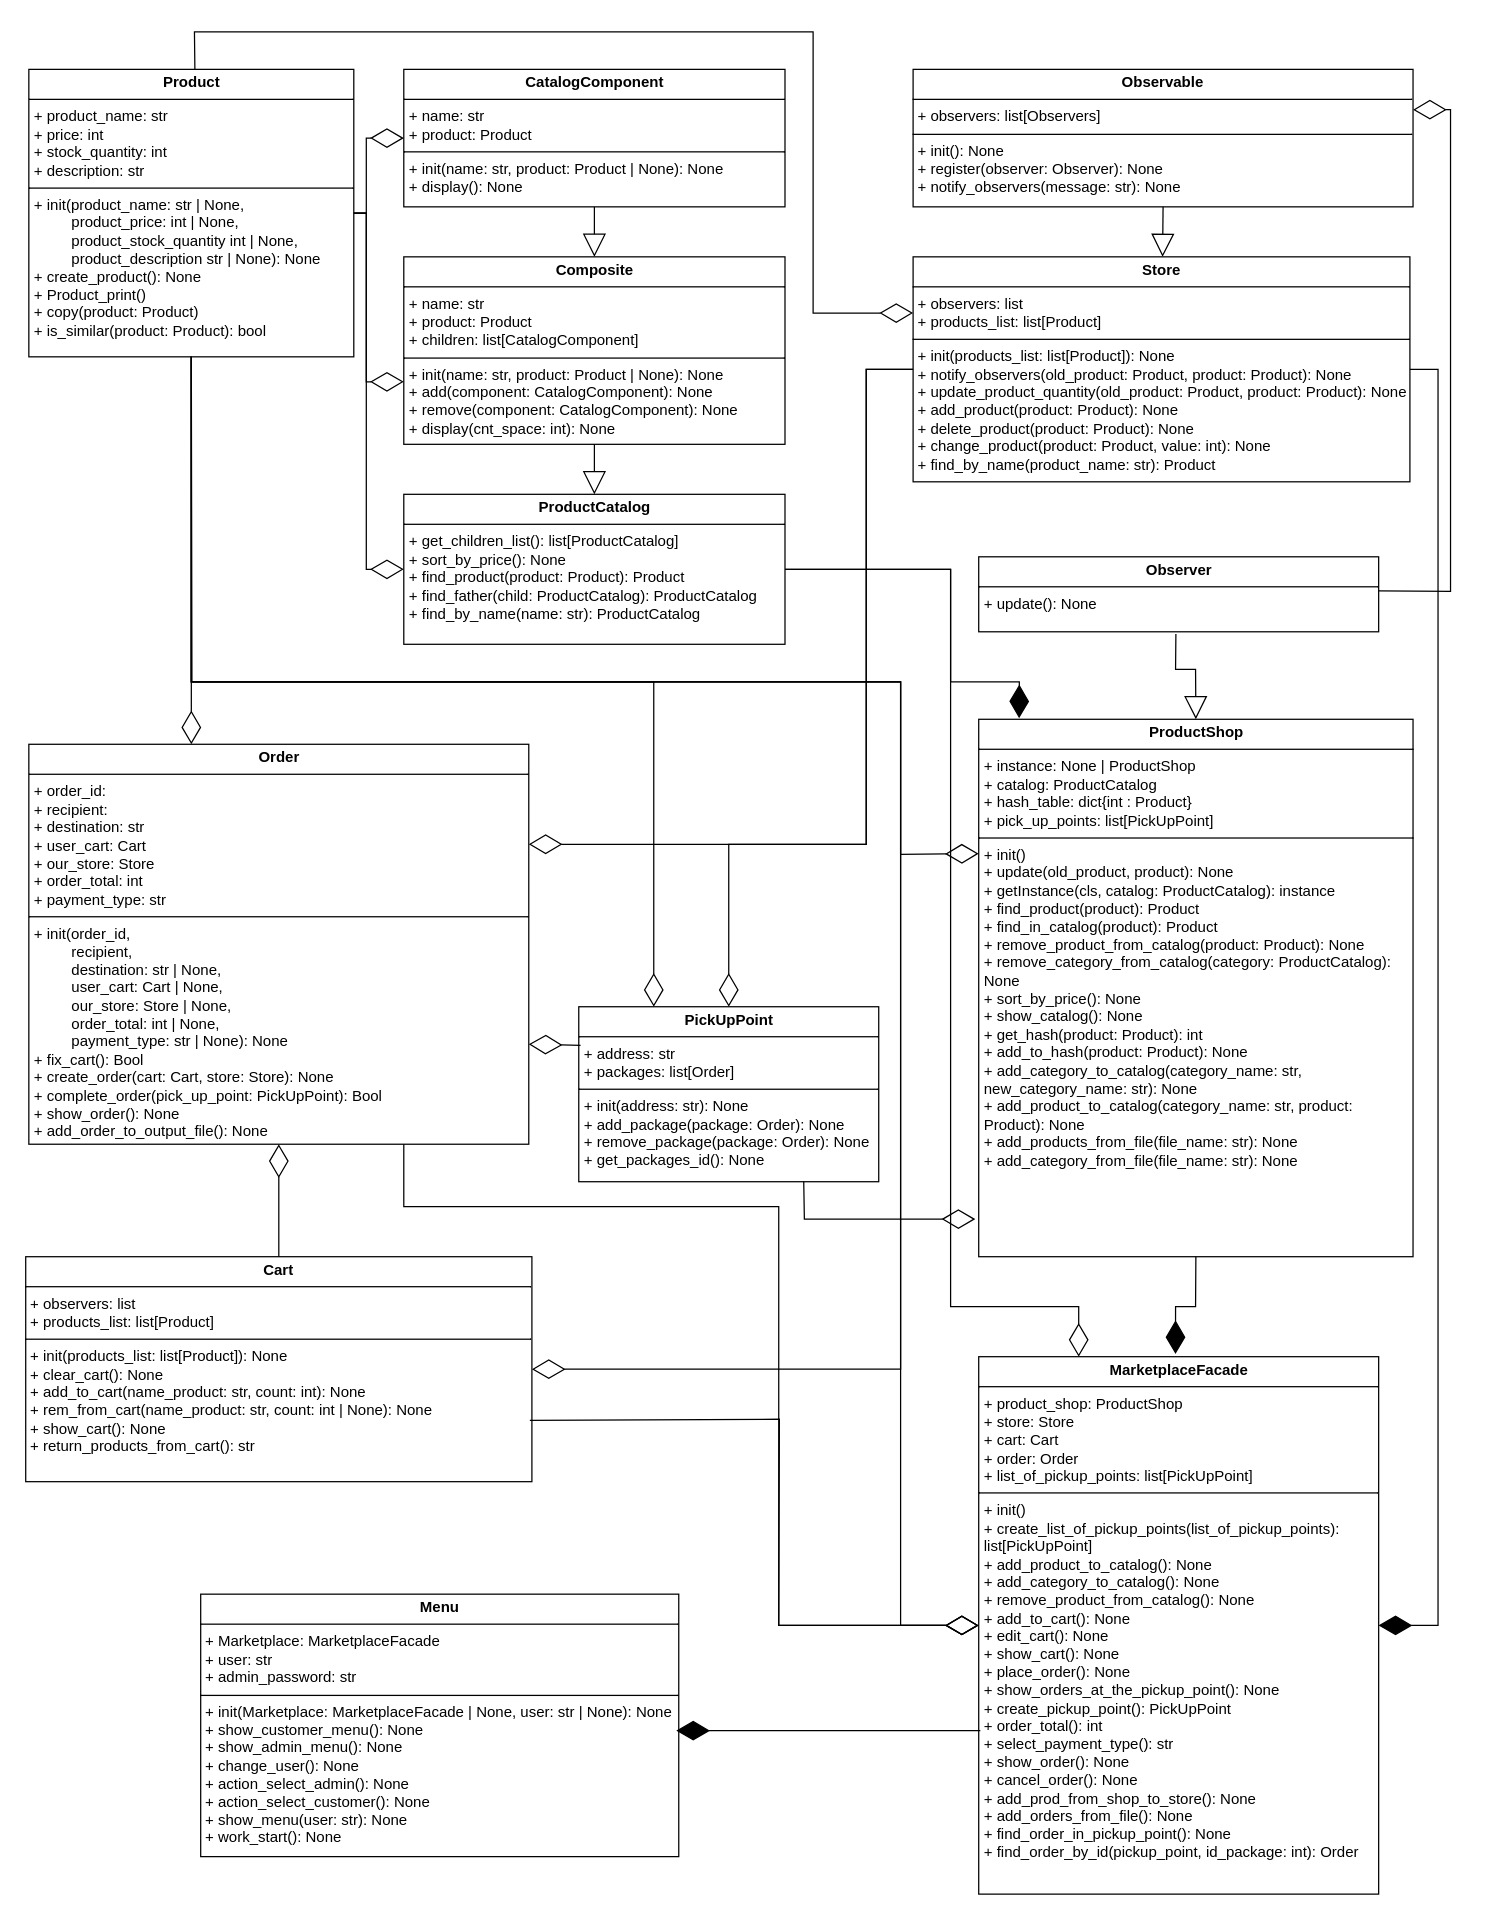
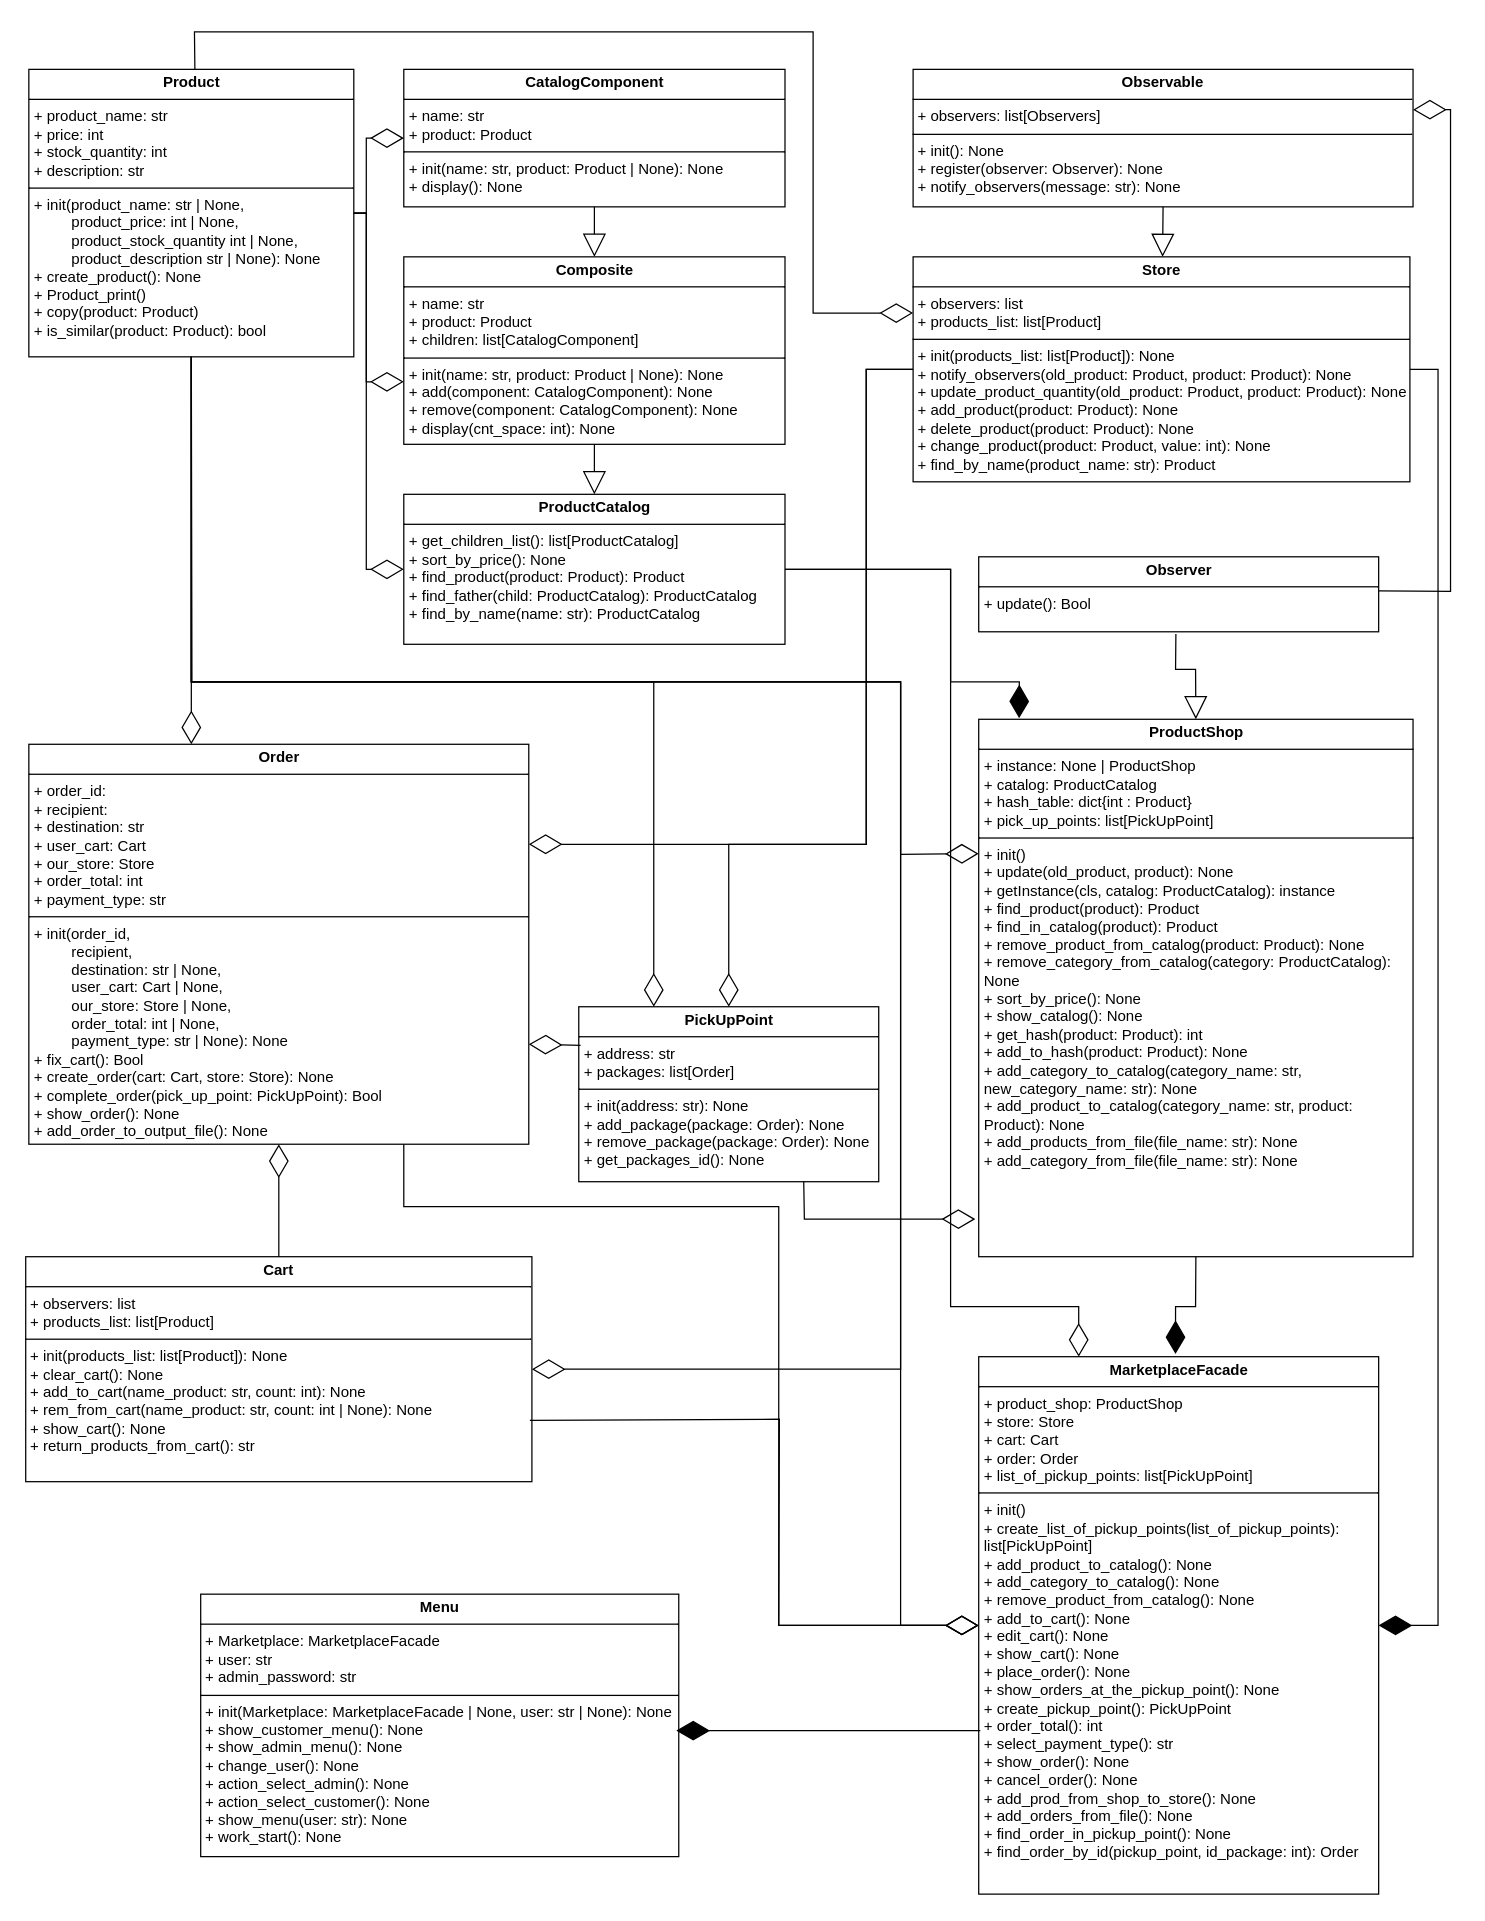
(1043, 575) -> (1041, 575)
